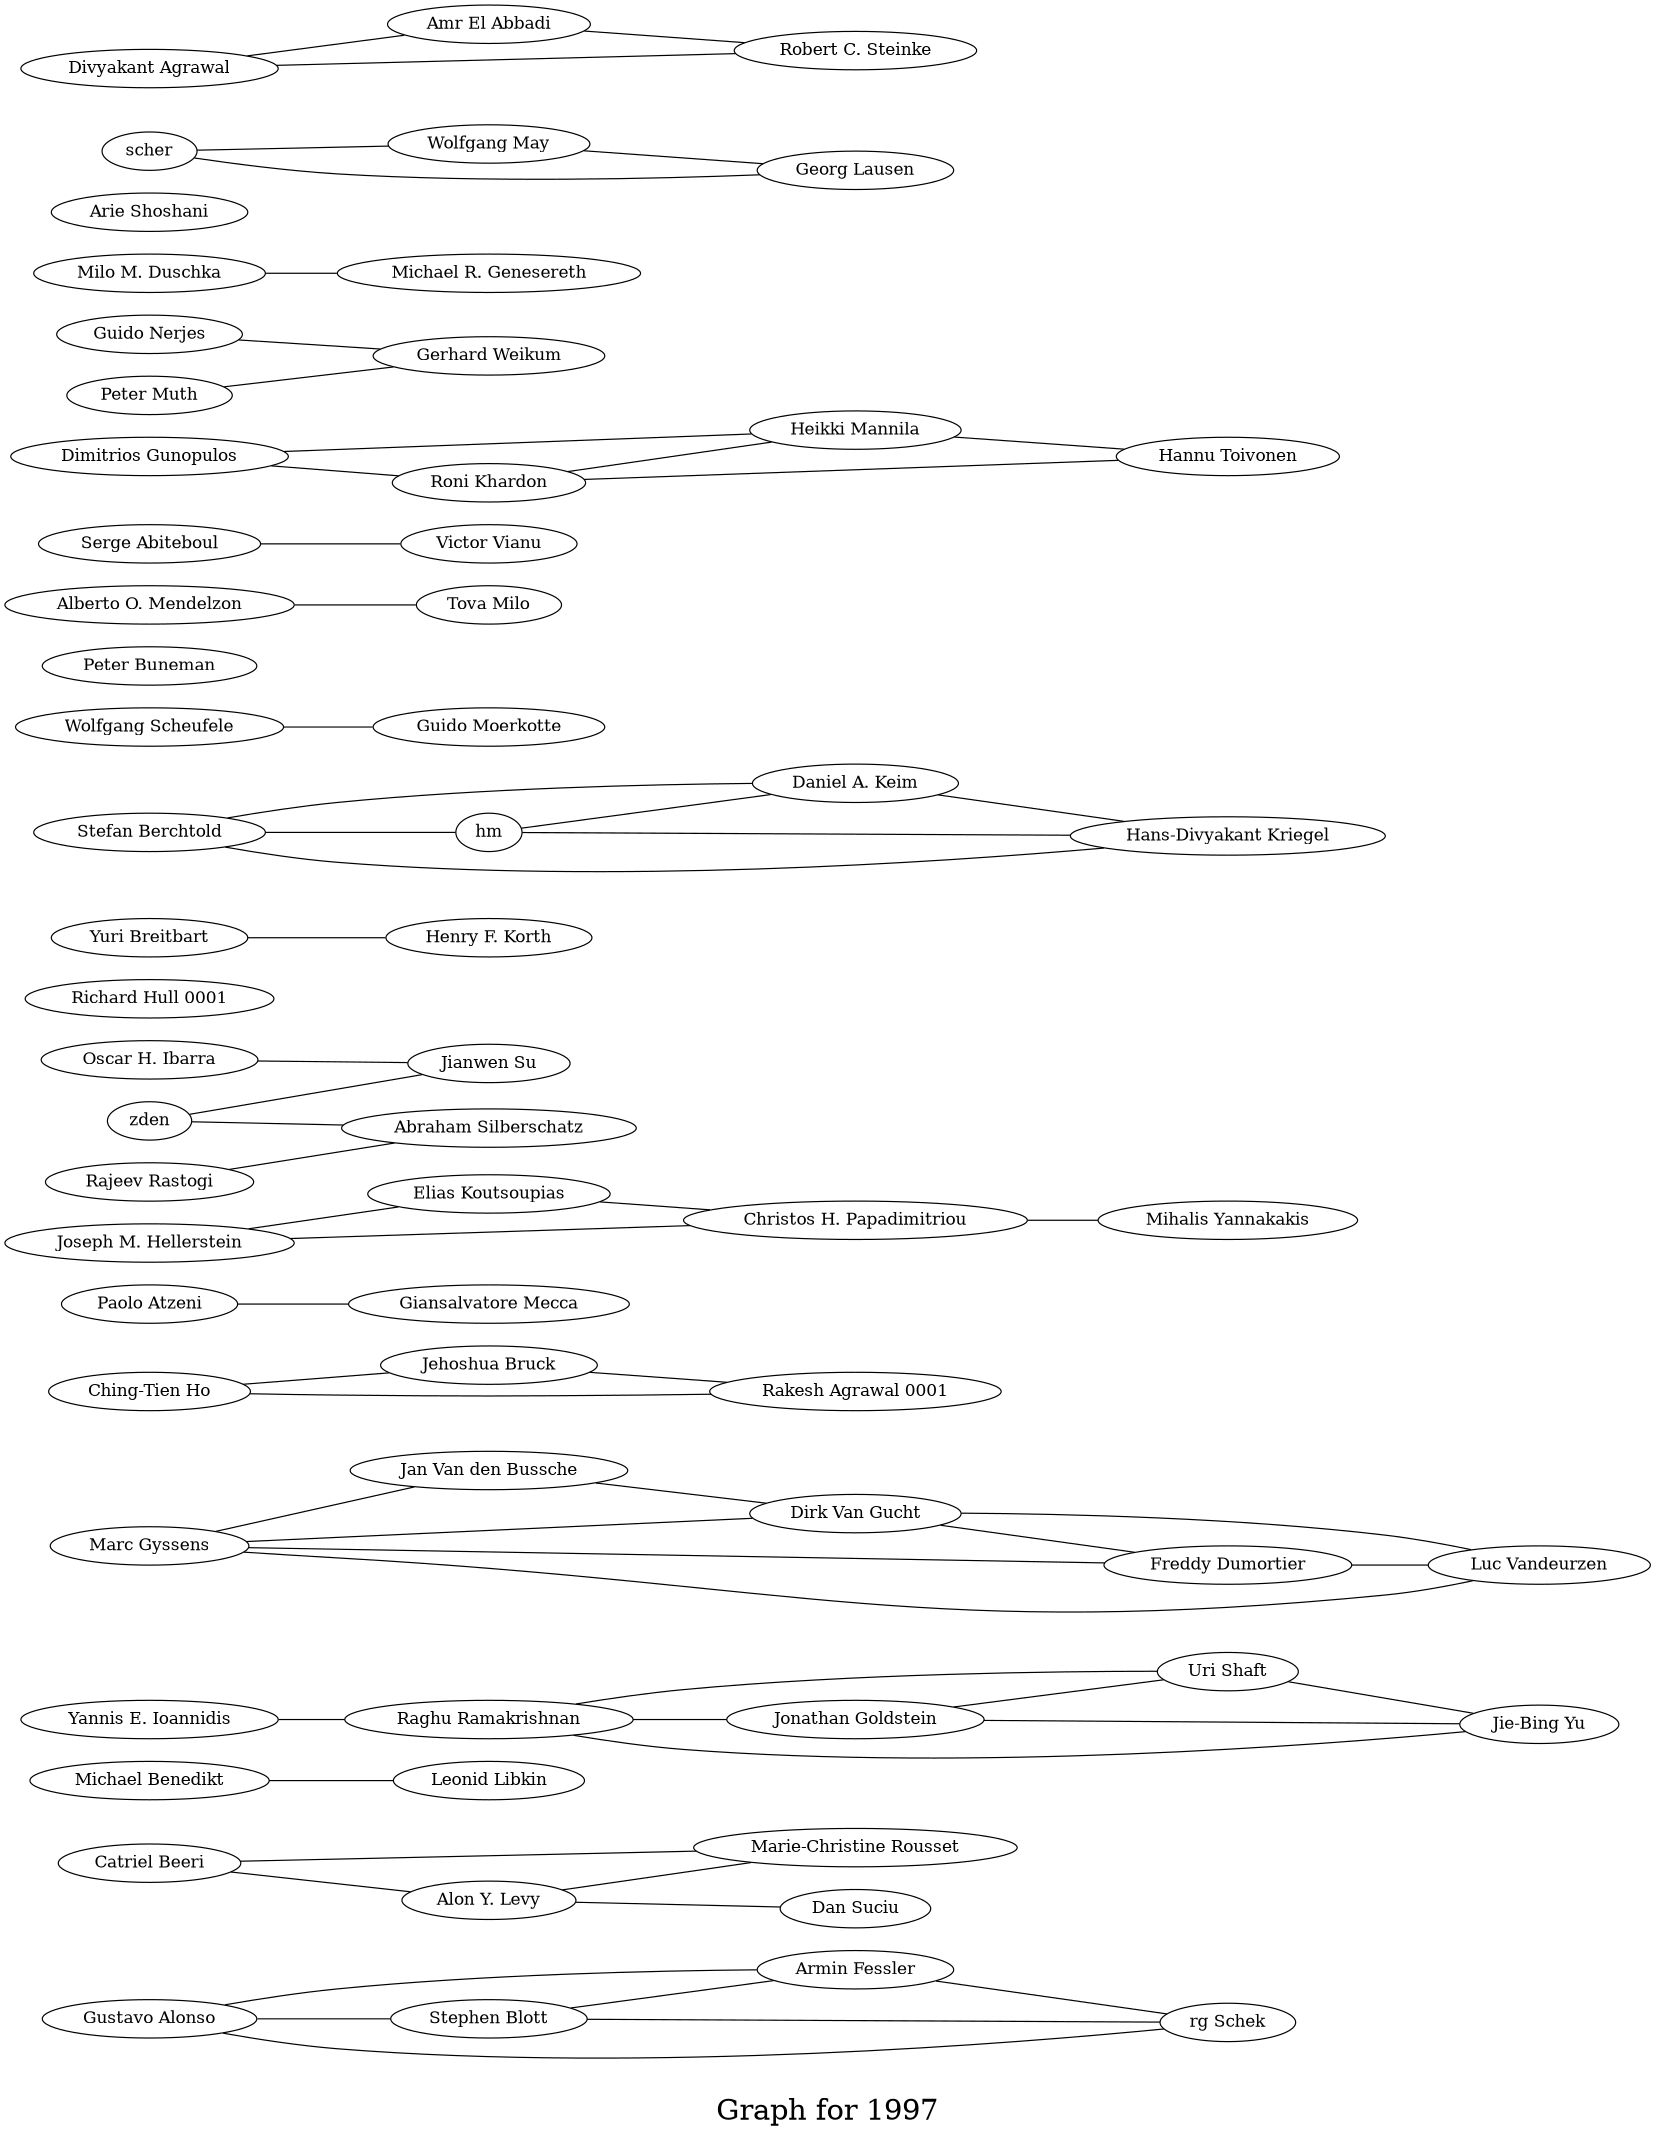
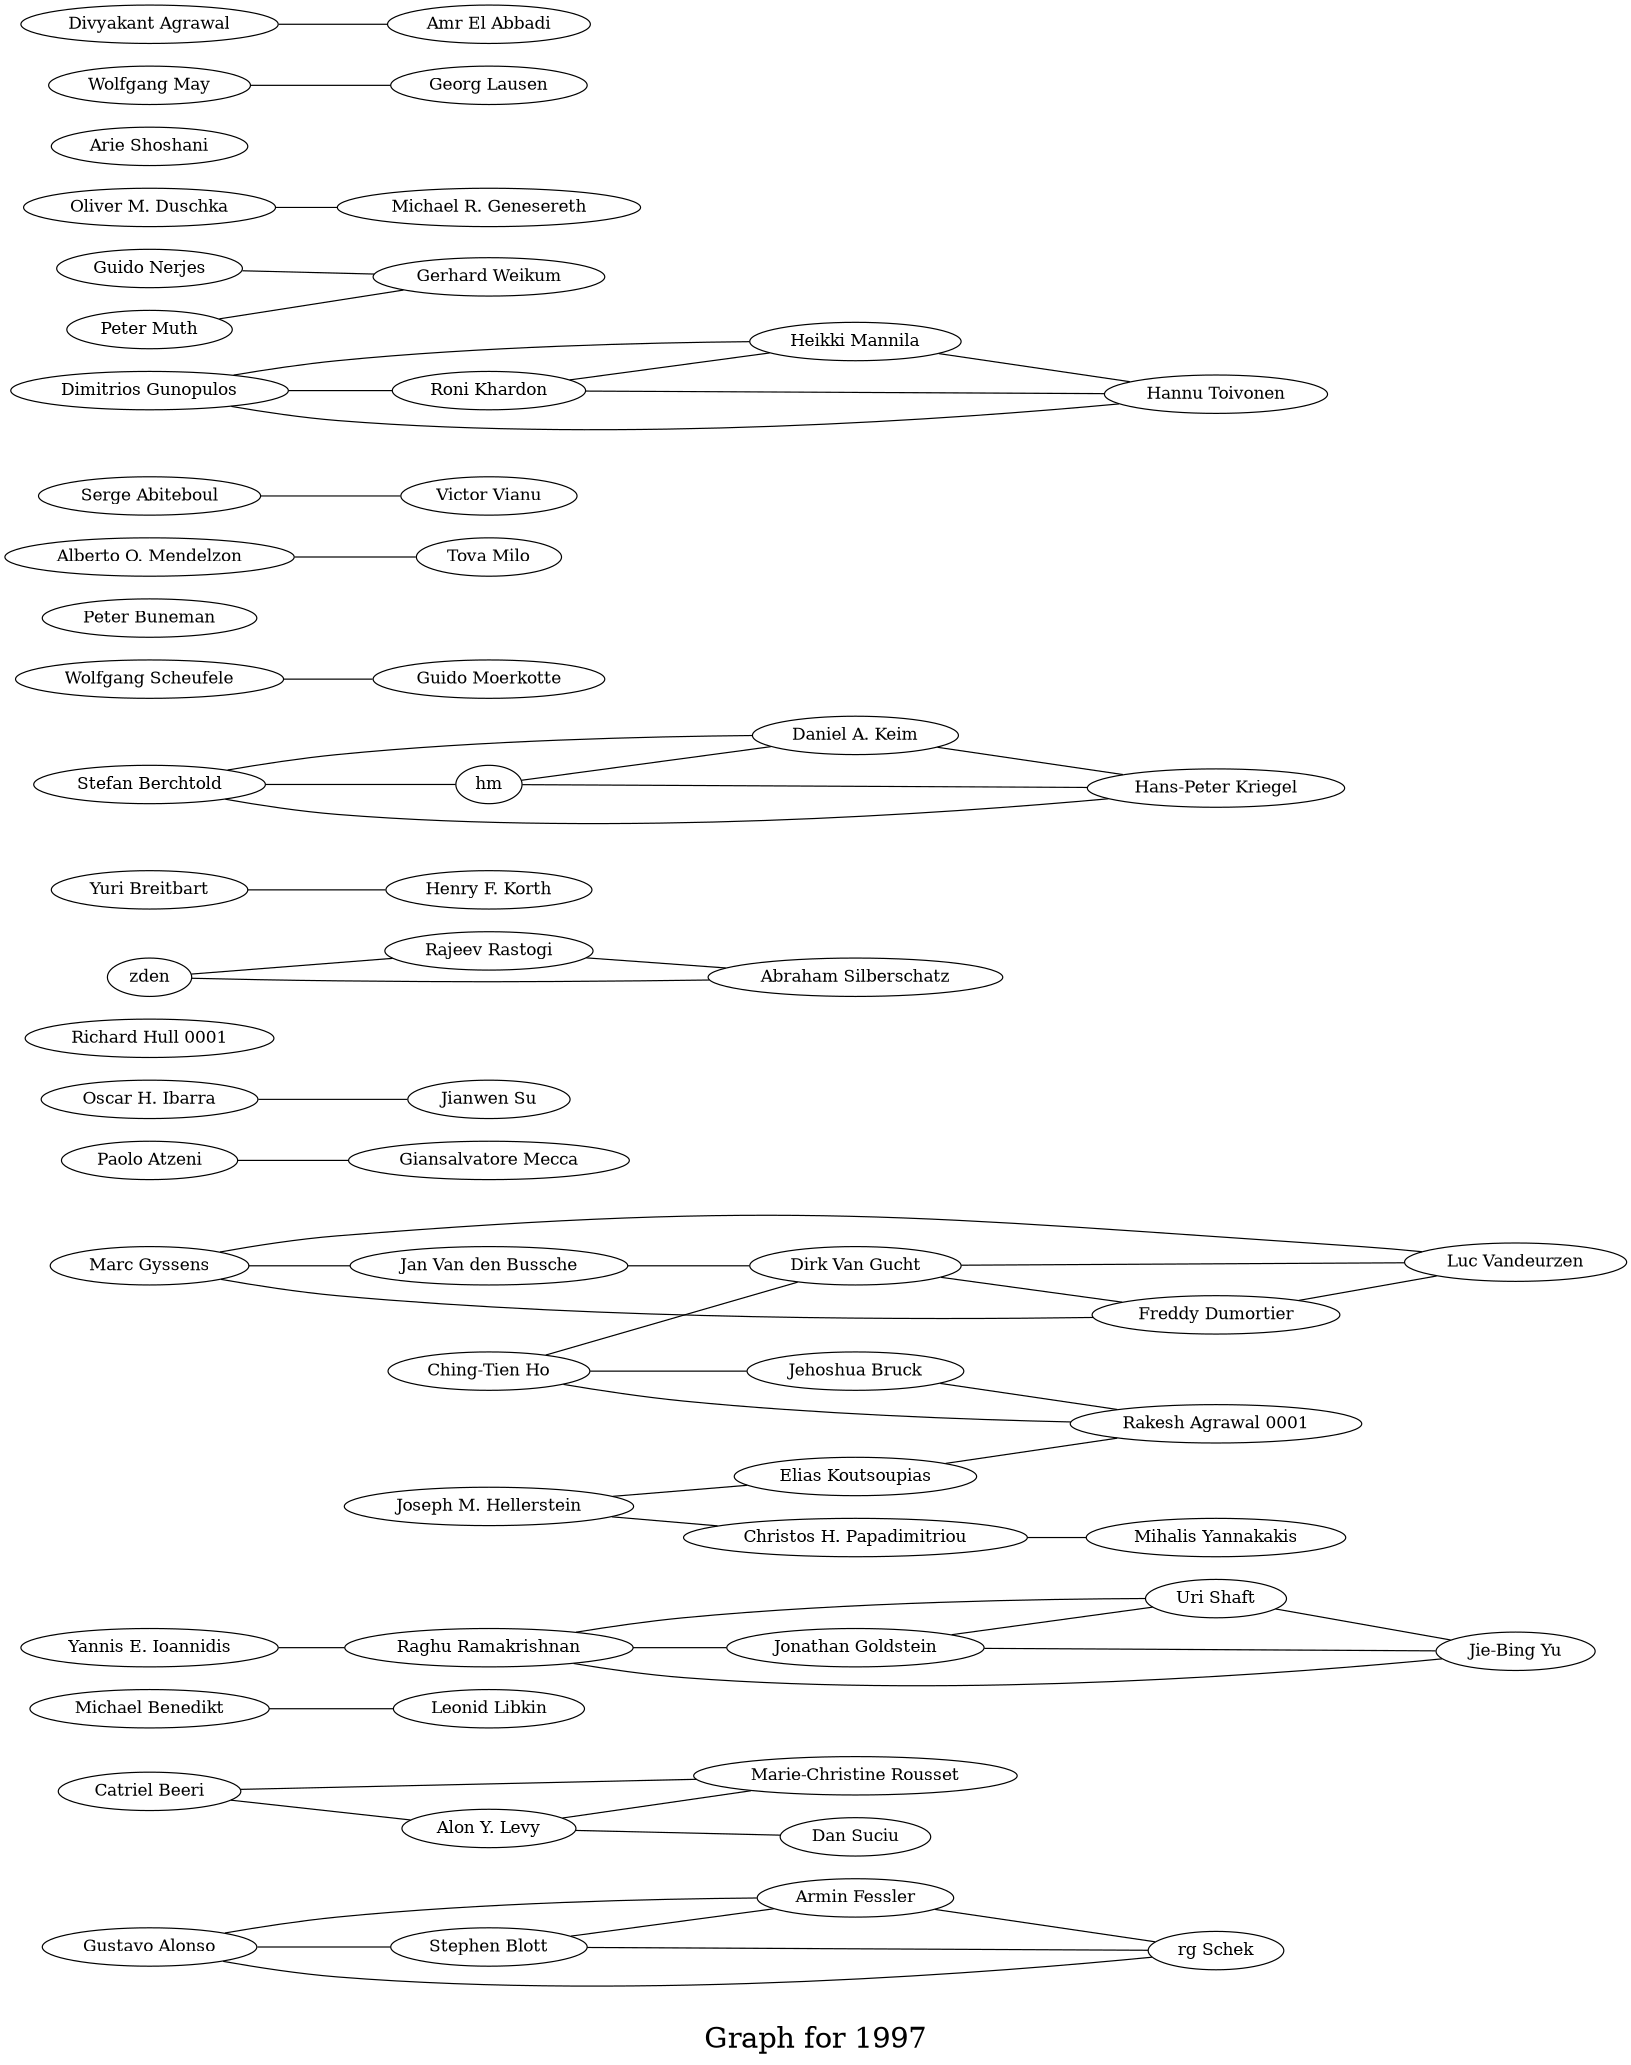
(855, 51) -> none
(150, 151) -> none
(150, 273) -> (150, 207)
none -> (675, 429)
(1228, 836) -> (1216, 788)
(306, 1095) -> (292, 966)
(655, 1206) -> (1031, 1451)
(499, 1530) -> (659, 1322)
